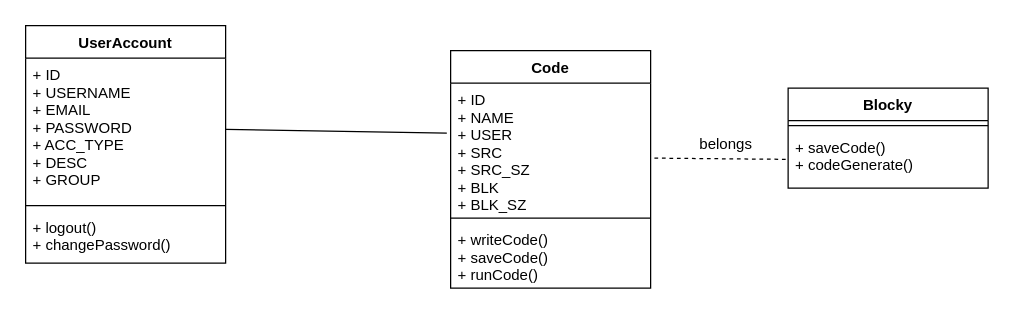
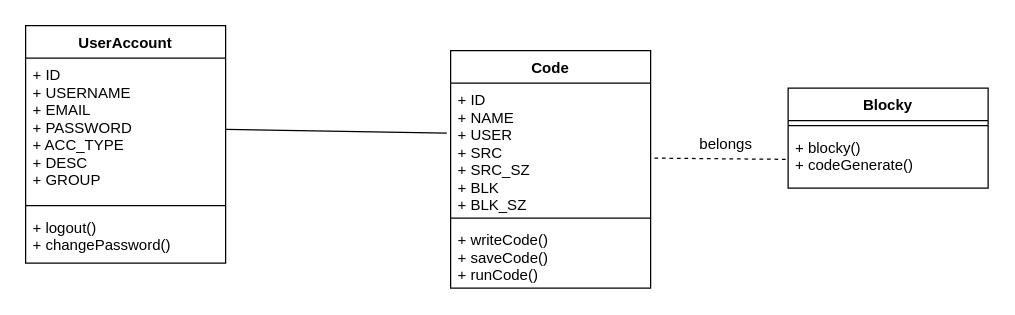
(843, 148) -> (833, 148)
